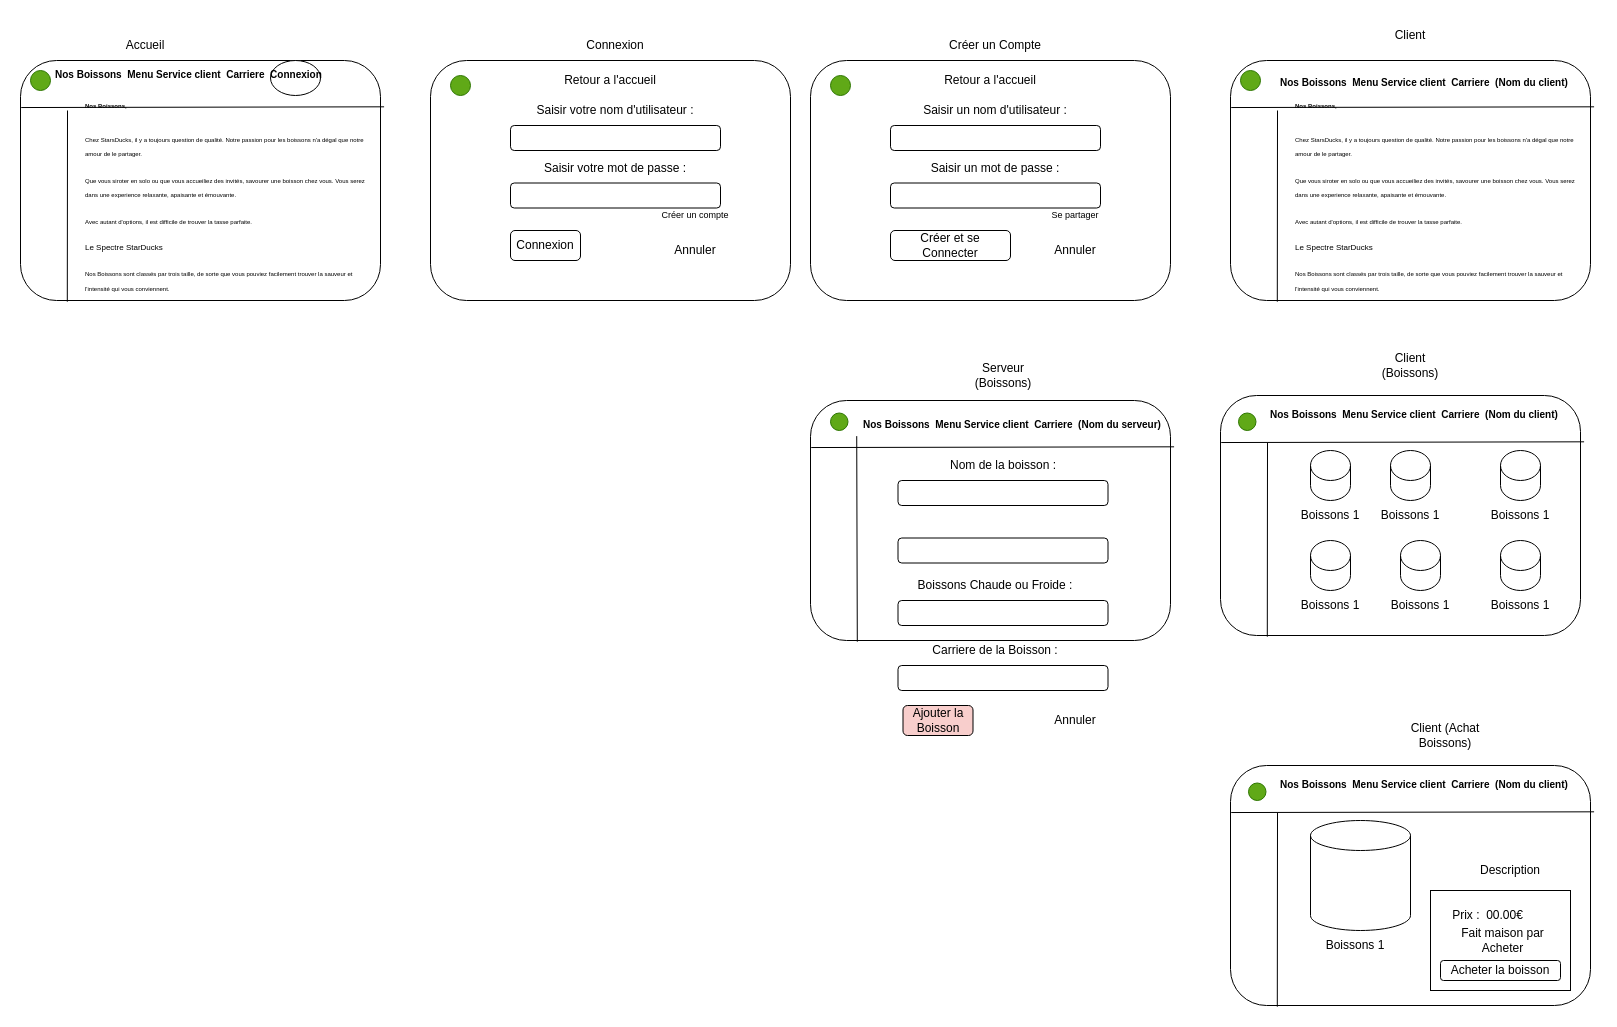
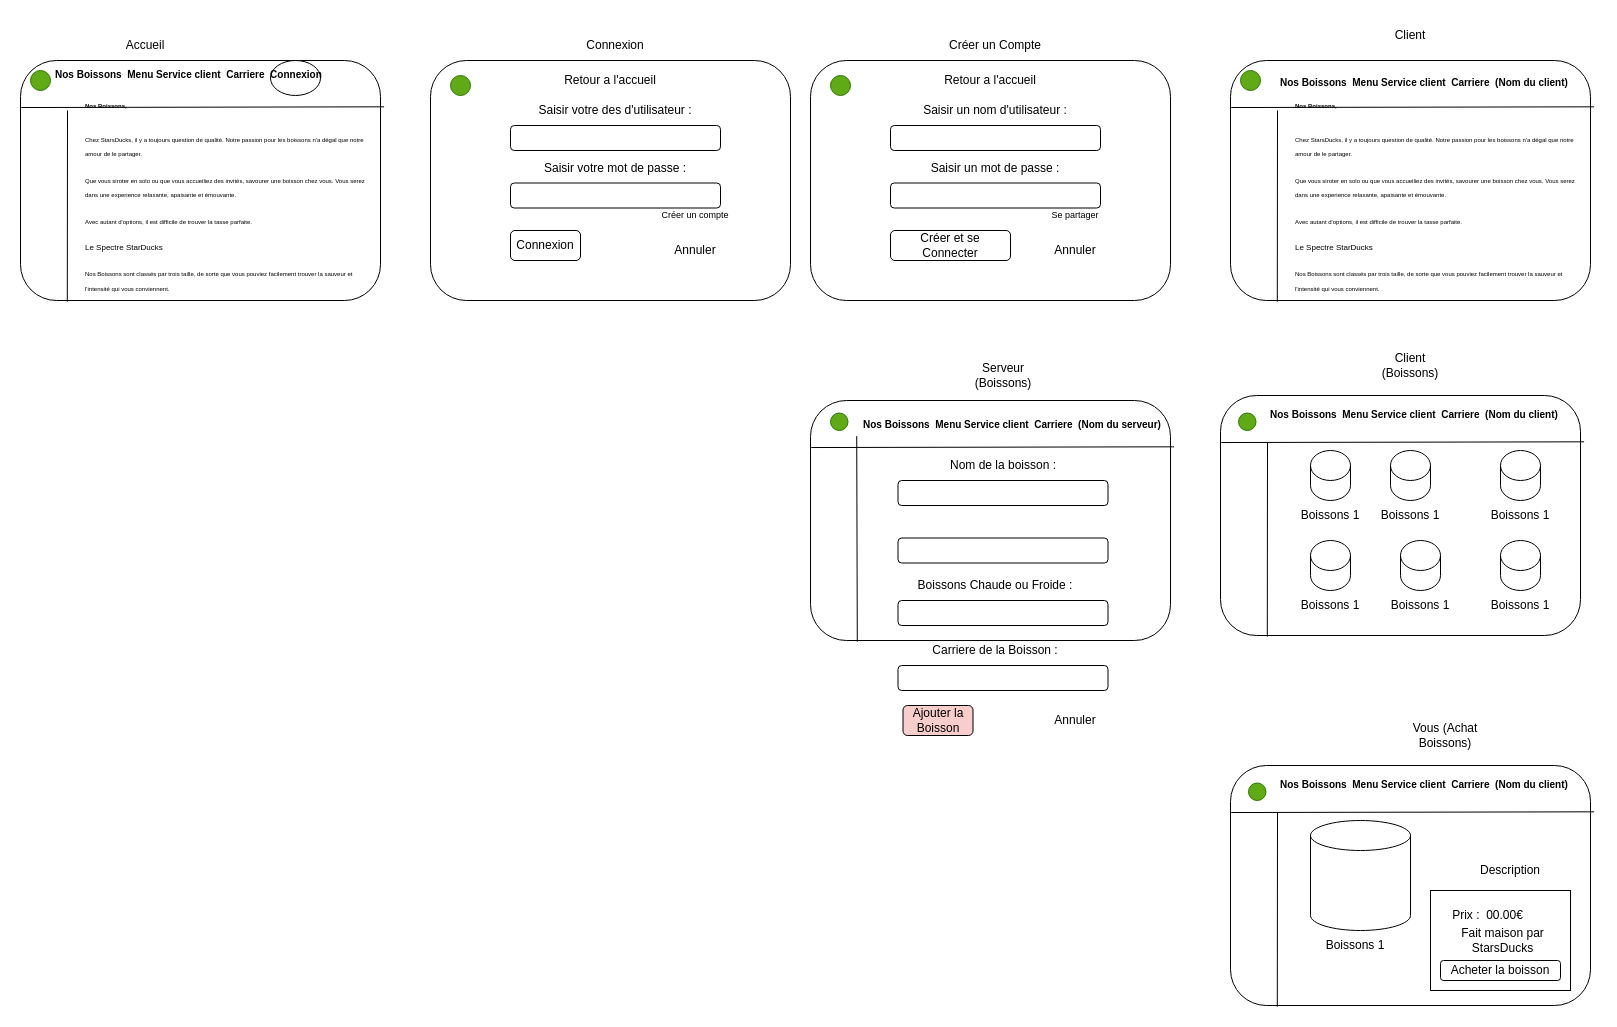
(616, 111) -> (616, 111)
(1446, 736) -> (1446, 736)
(1503, 941) -> (1503, 941)
